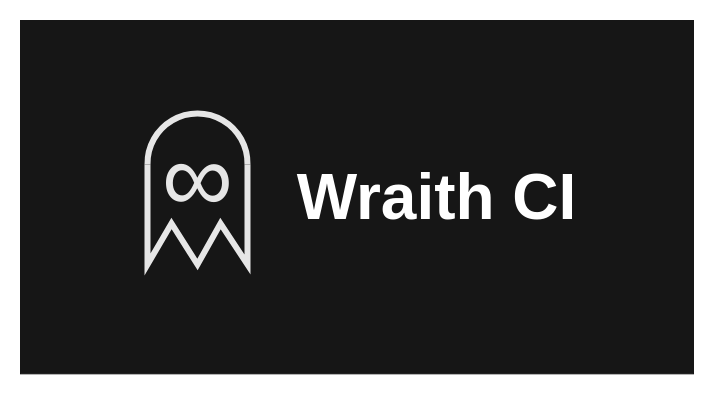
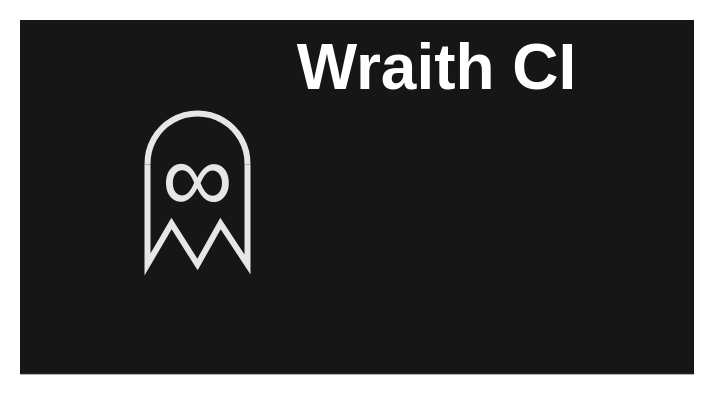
(437, 197) -> (437, 67)
